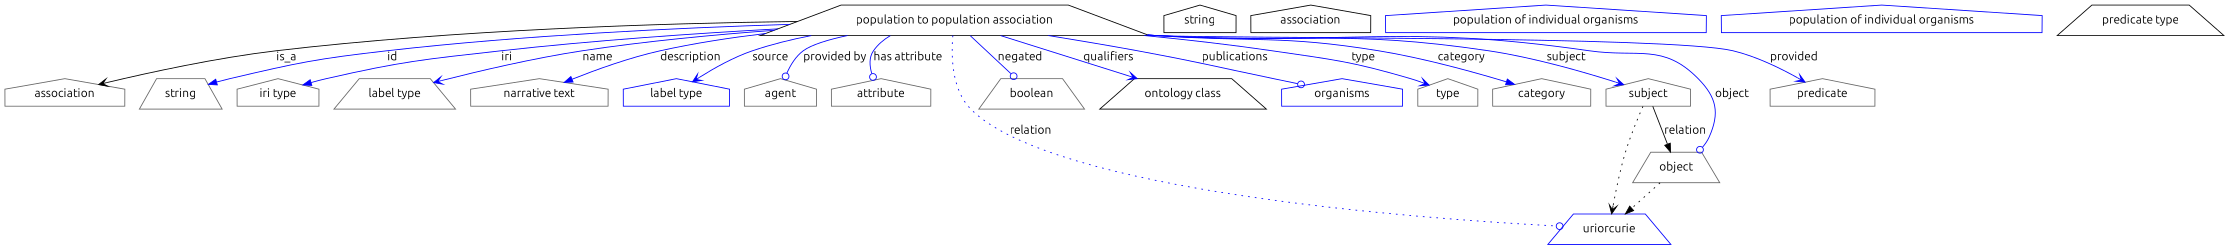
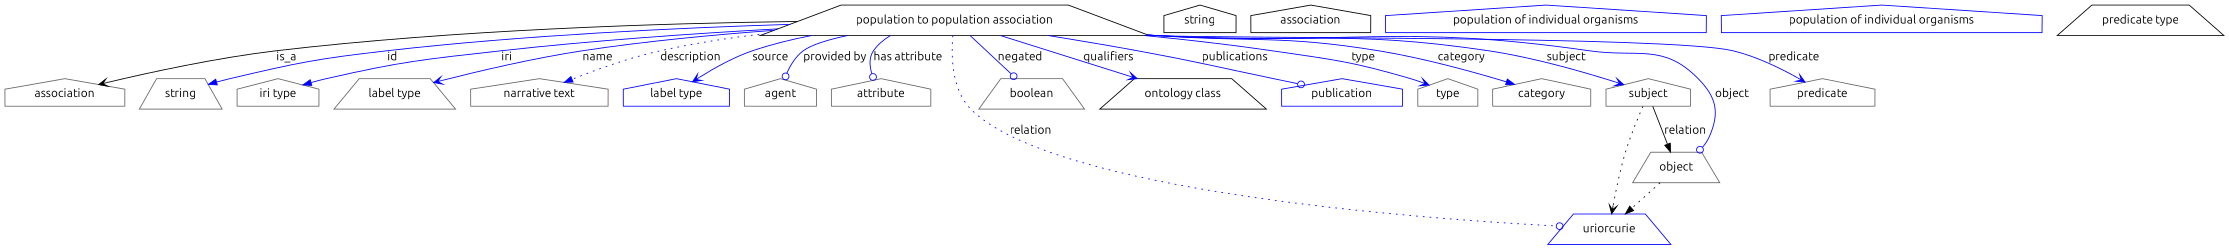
(667, 49) -> (667, 49)
(1794, 57) -> (1794, 57)
(1342, 94) -> (1342, 94)
